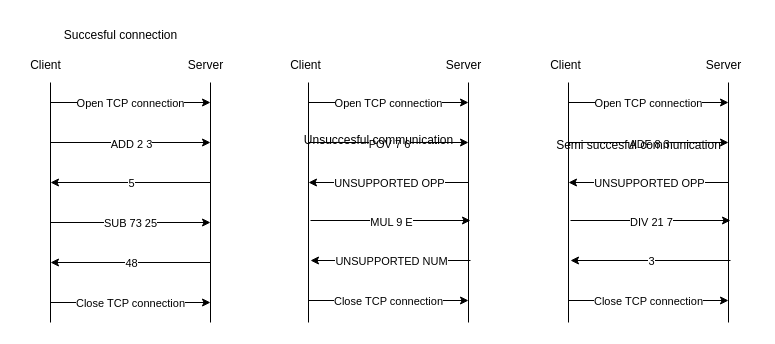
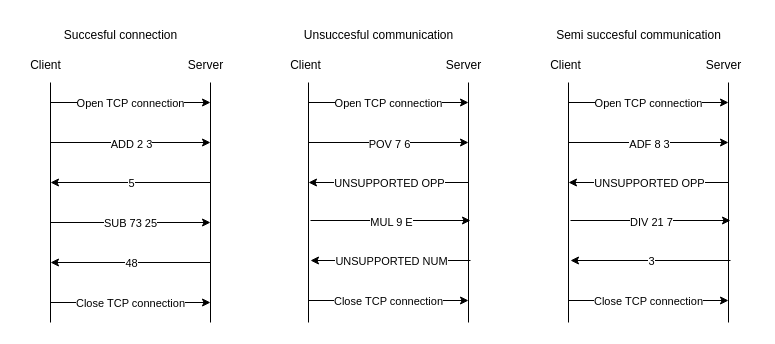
(379, 141) -> (379, 36)
(639, 146) -> (639, 36)
